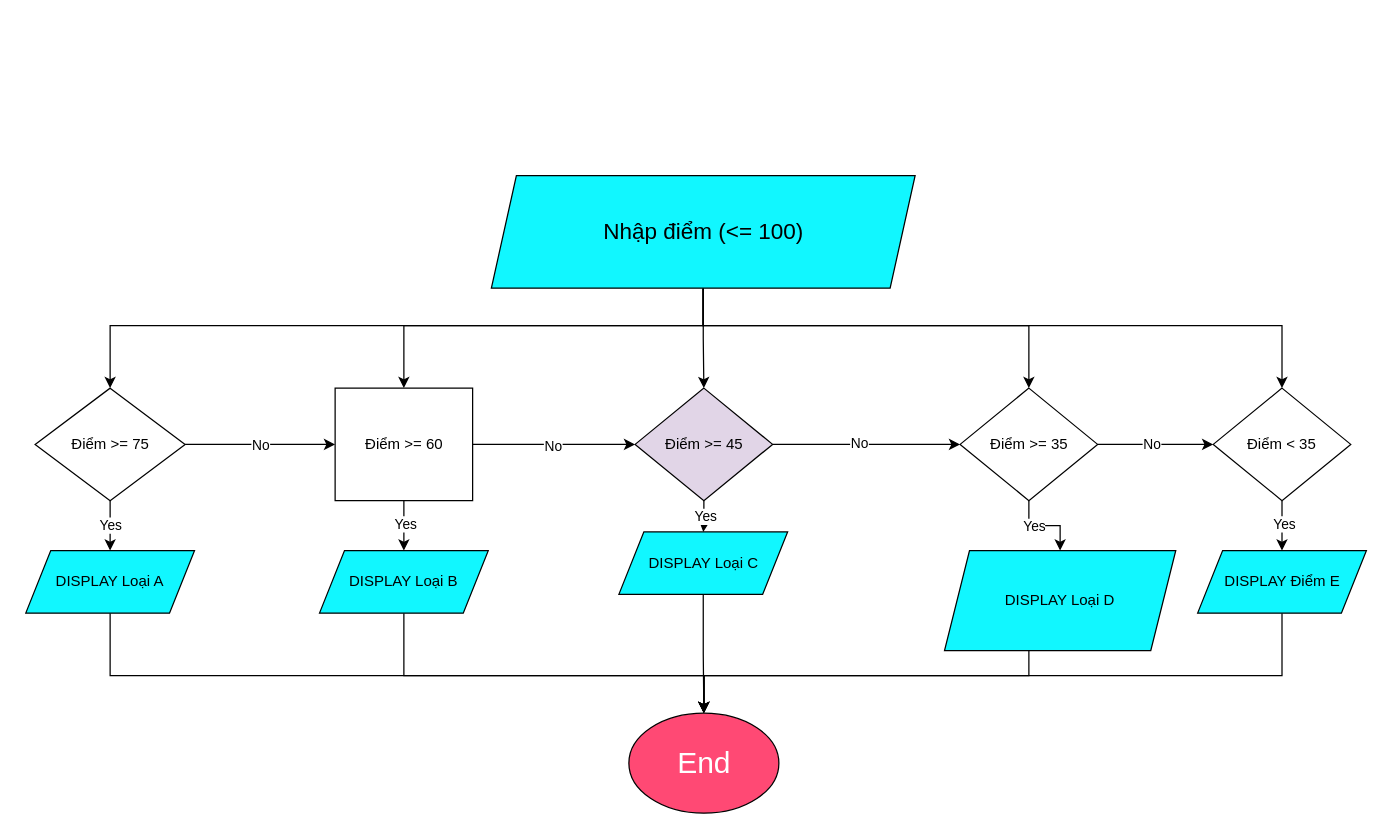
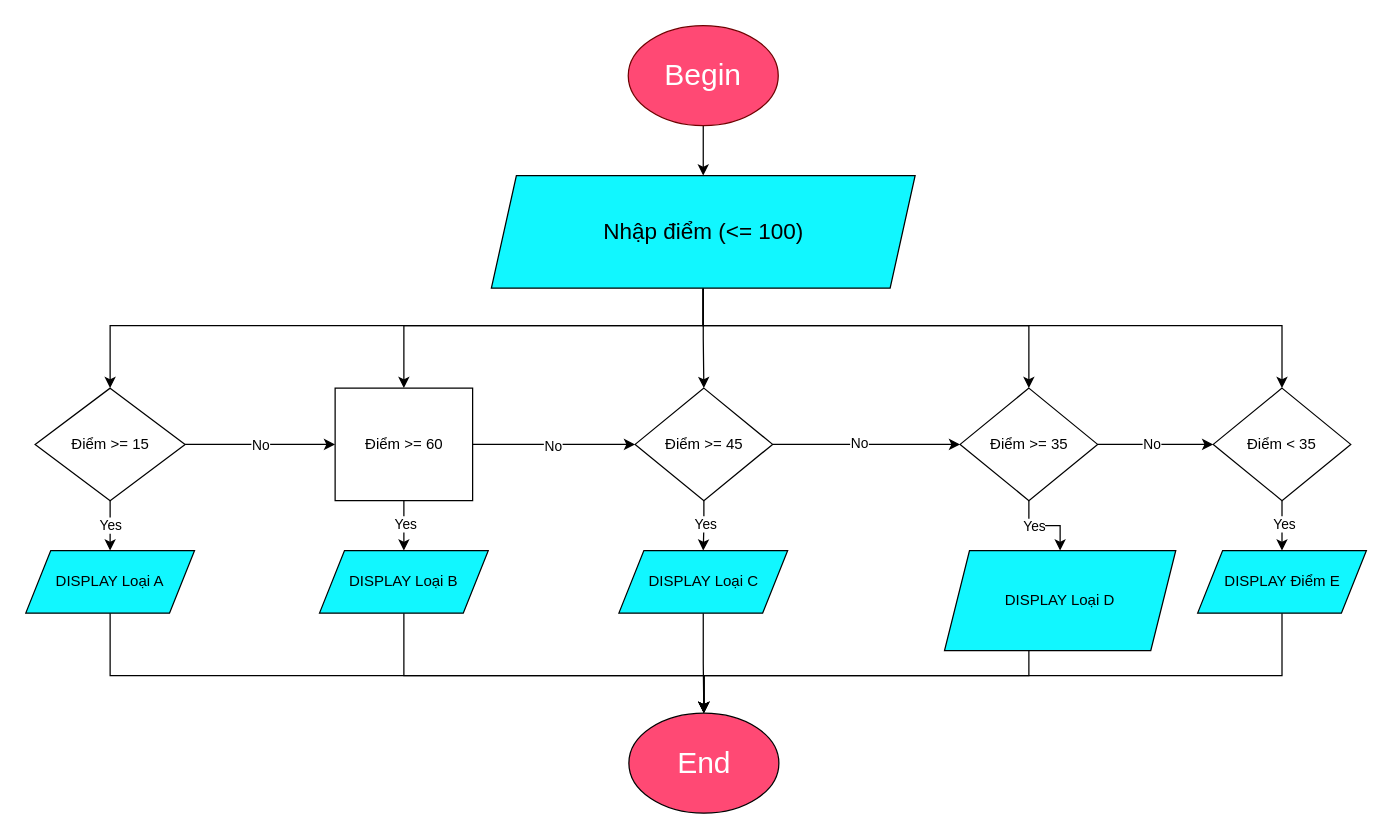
none -> (703, 76)
none -> (703, 147)
(111, 444) -> (111, 444)
(704, 444) -> (704, 444)
(703, 563) -> (703, 582)
